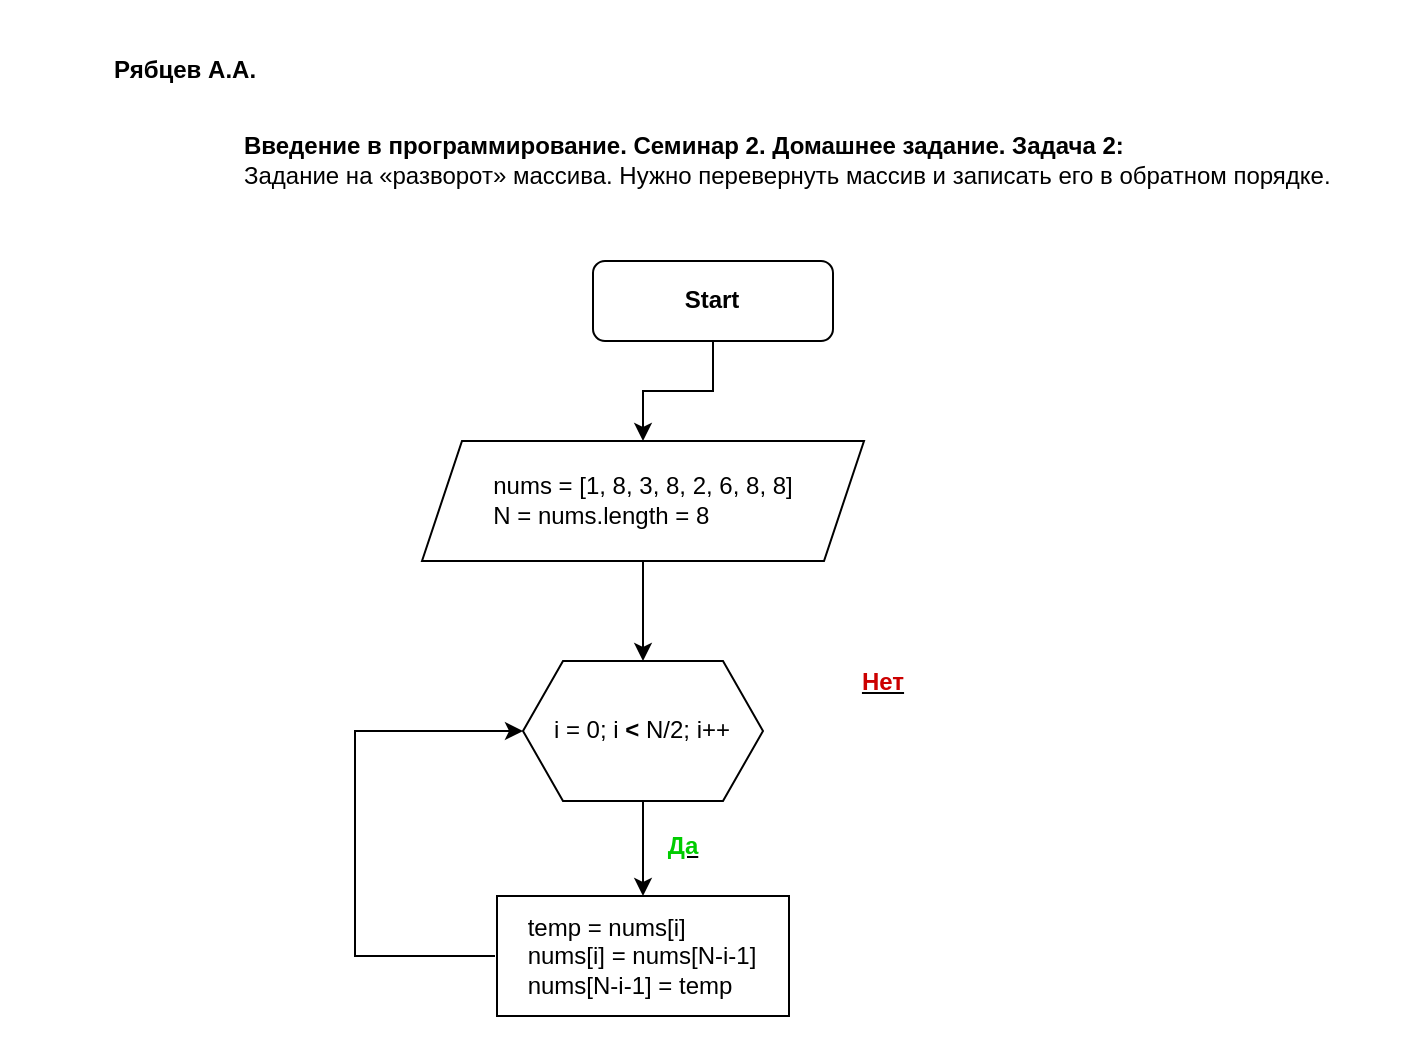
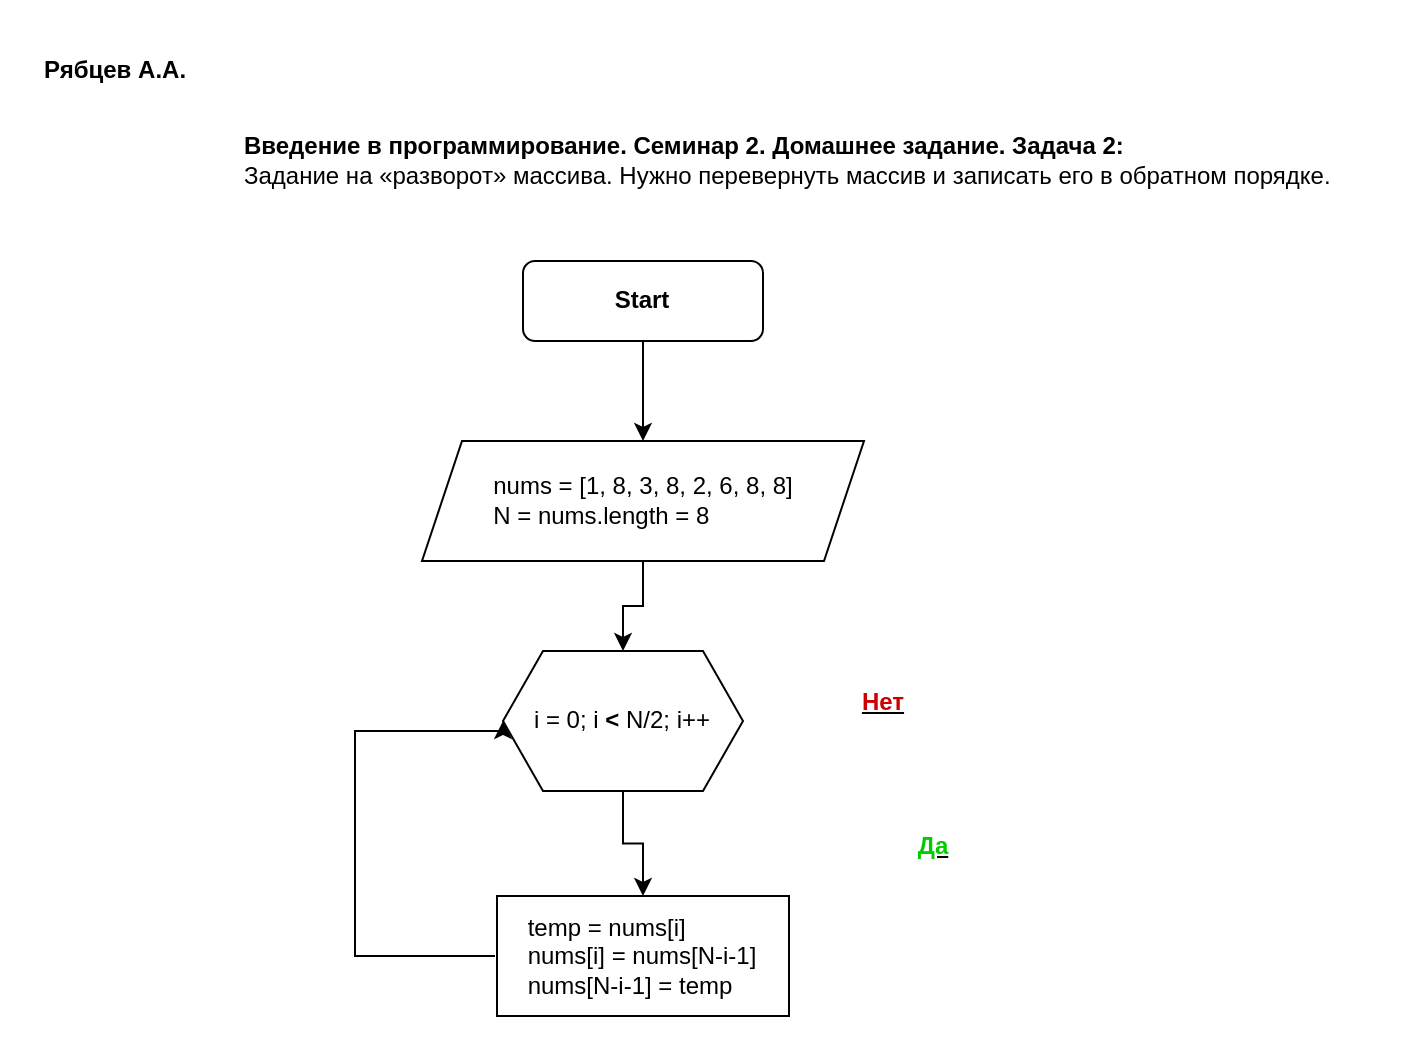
(201, 71) -> (131, 71)
(713, 301) -> (643, 301)
(883, 682) -> (883, 702)
(643, 731) -> (623, 721)
(683, 846) -> (933, 846)
